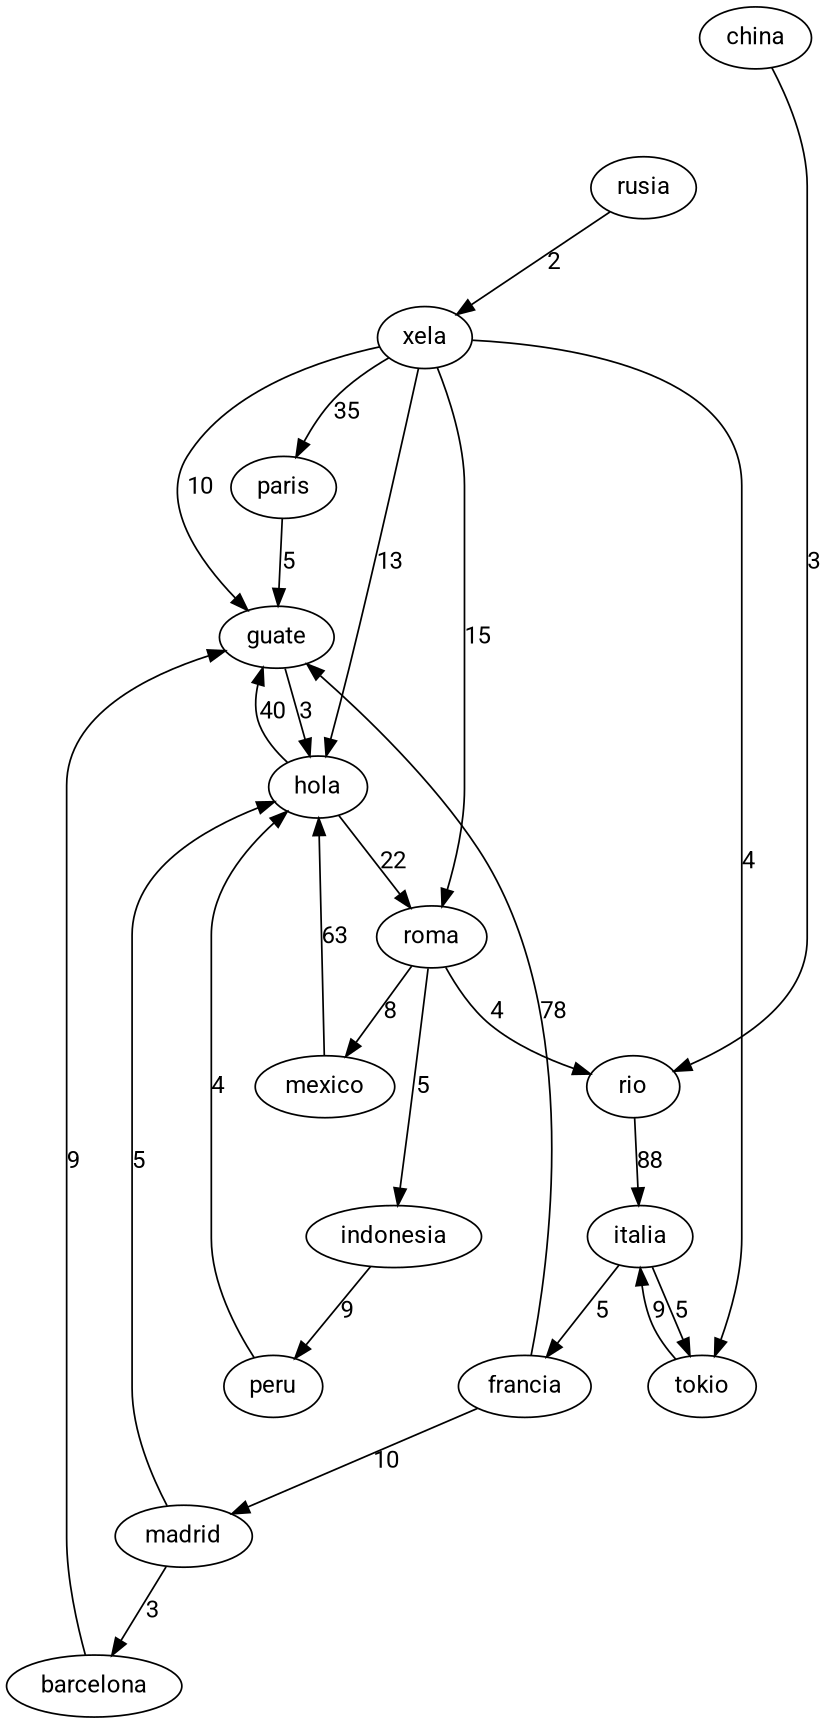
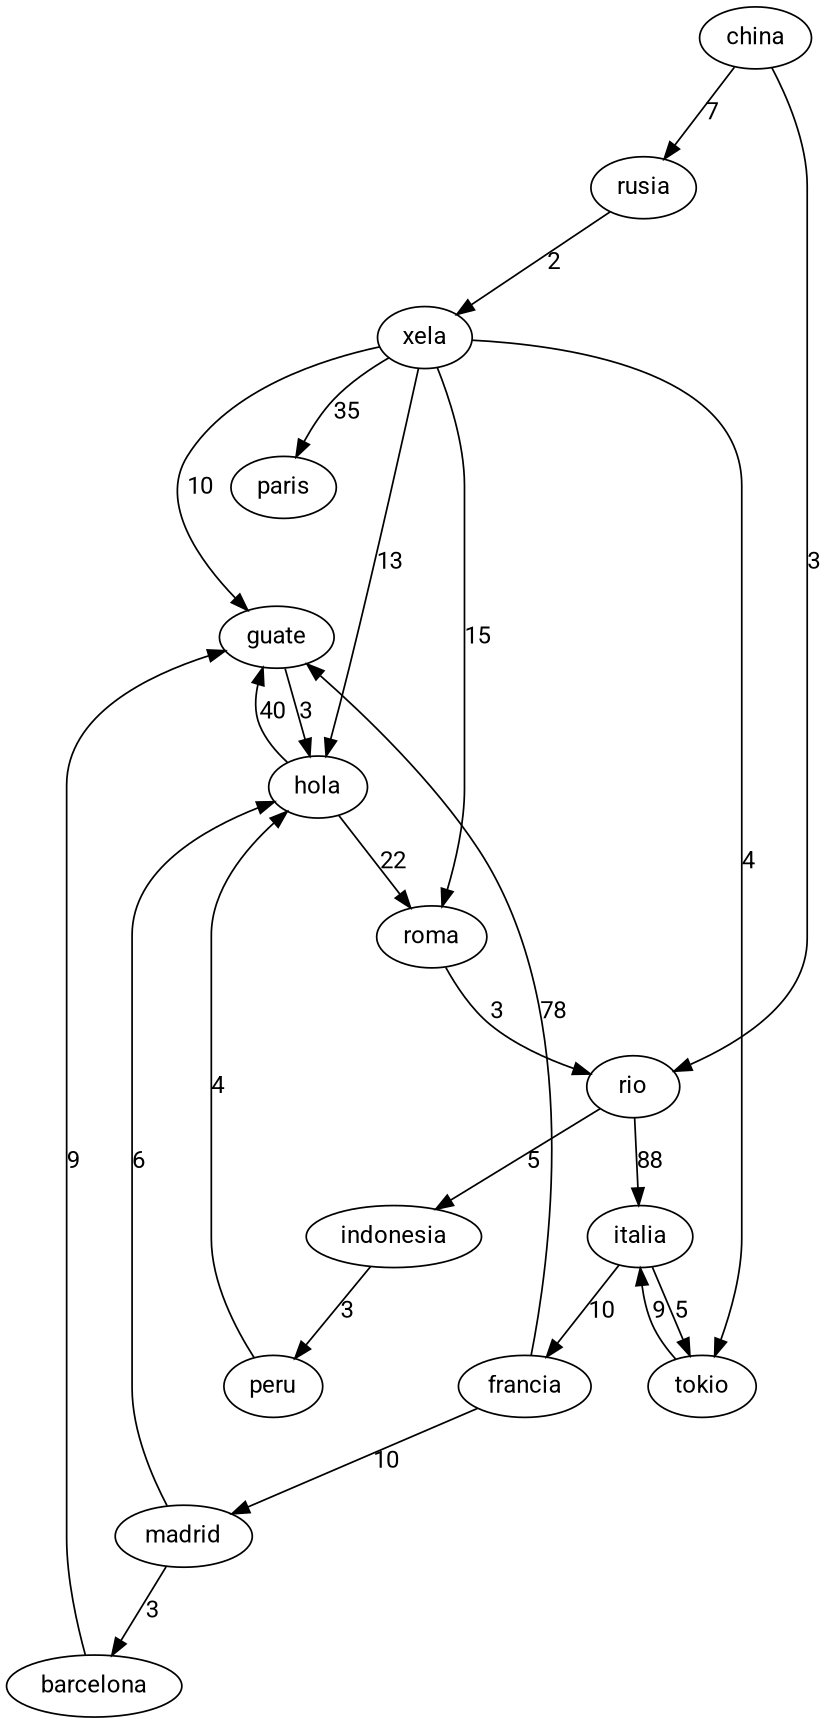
none -> (705, 106)
(281, 554) -> none
(497, 1012) -> (497, 1012)
(414, 1078) -> (525, 1154)
(325, 1087) -> none
(139, 1162) -> (139, 1162)
(347, 1311) -> (347, 1311)
(602, 1311) -> (602, 1311)
